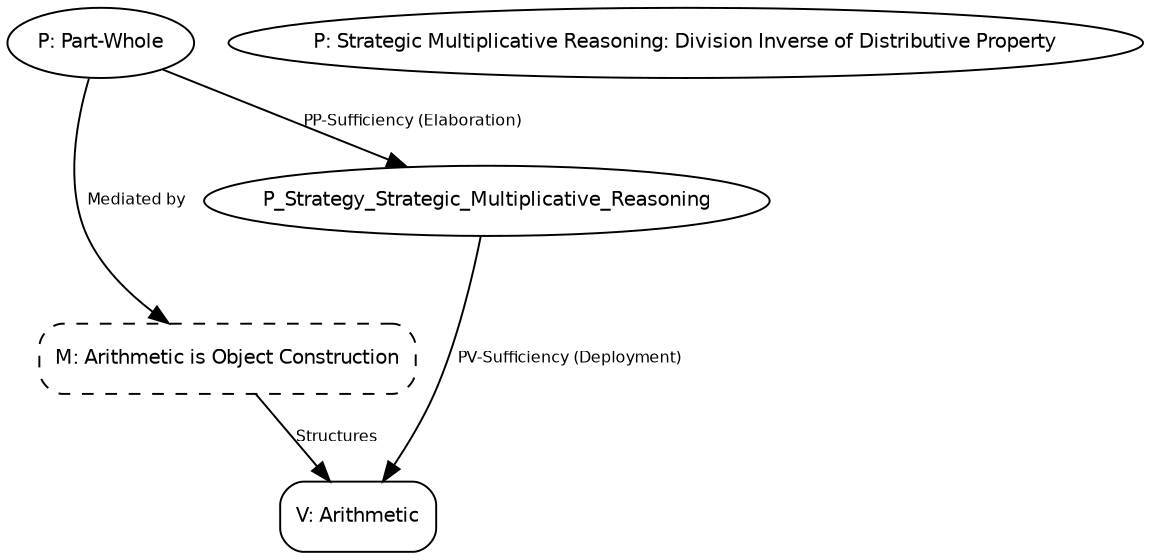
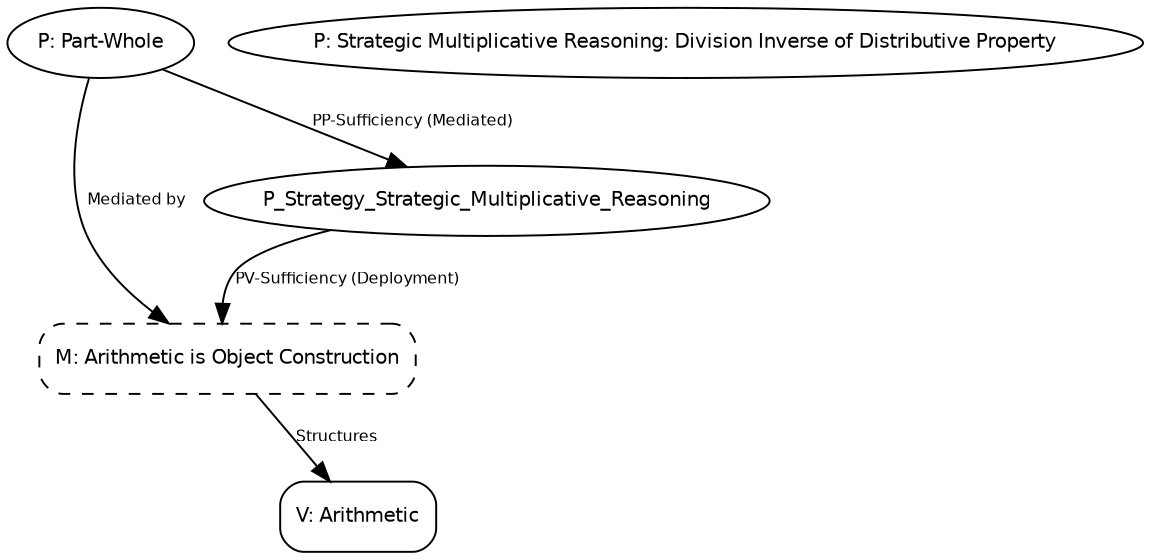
(413, 122) -> (413, 122)
(449, 355) -> (264, 252)
